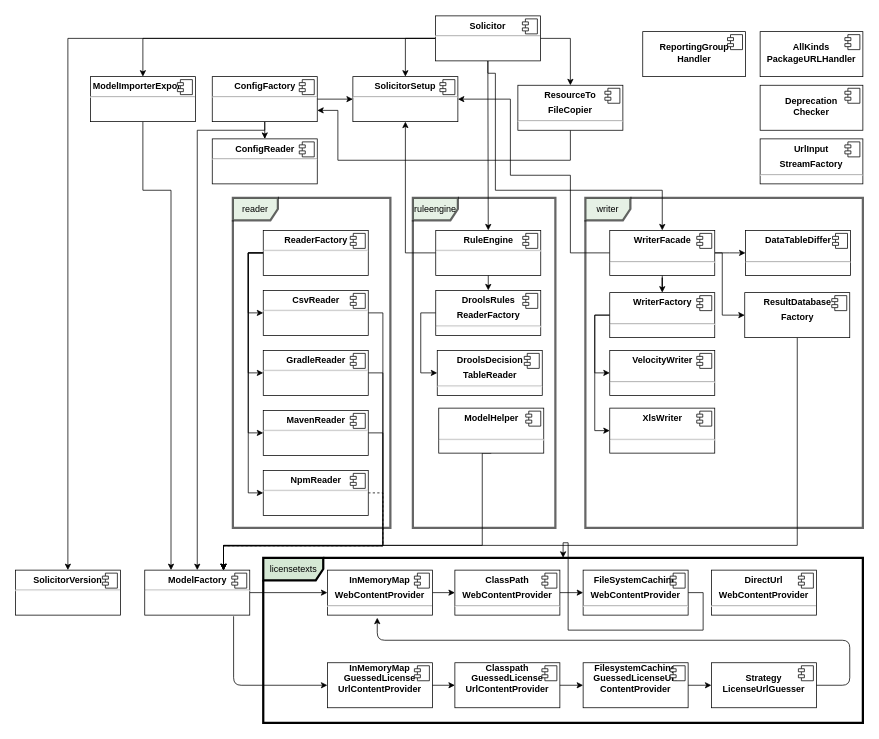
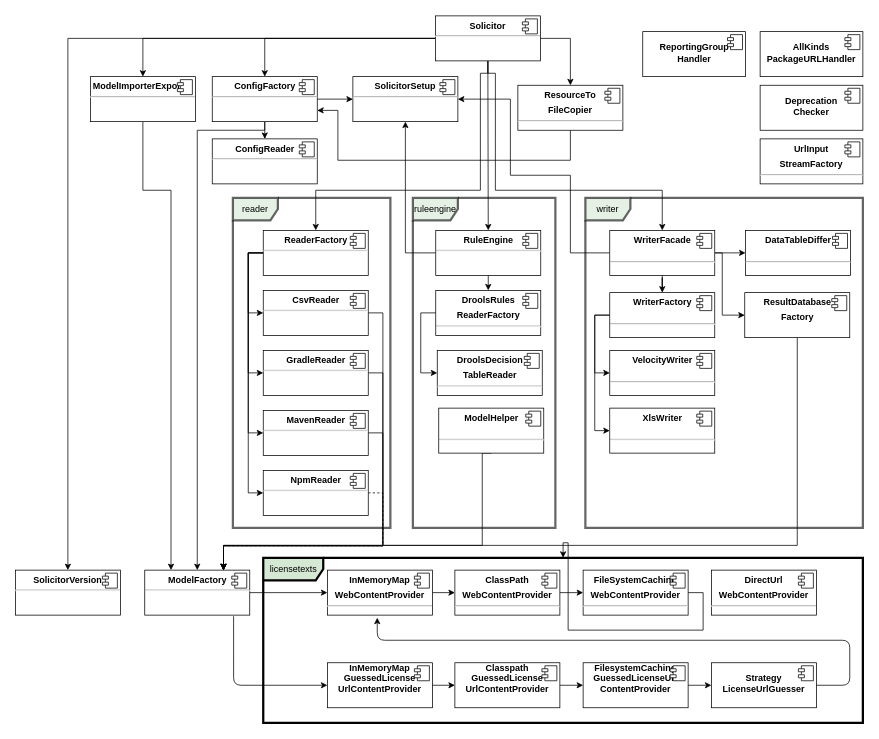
none -> (265, 55)
(405, 55) -> none
none -> (441, 190)
